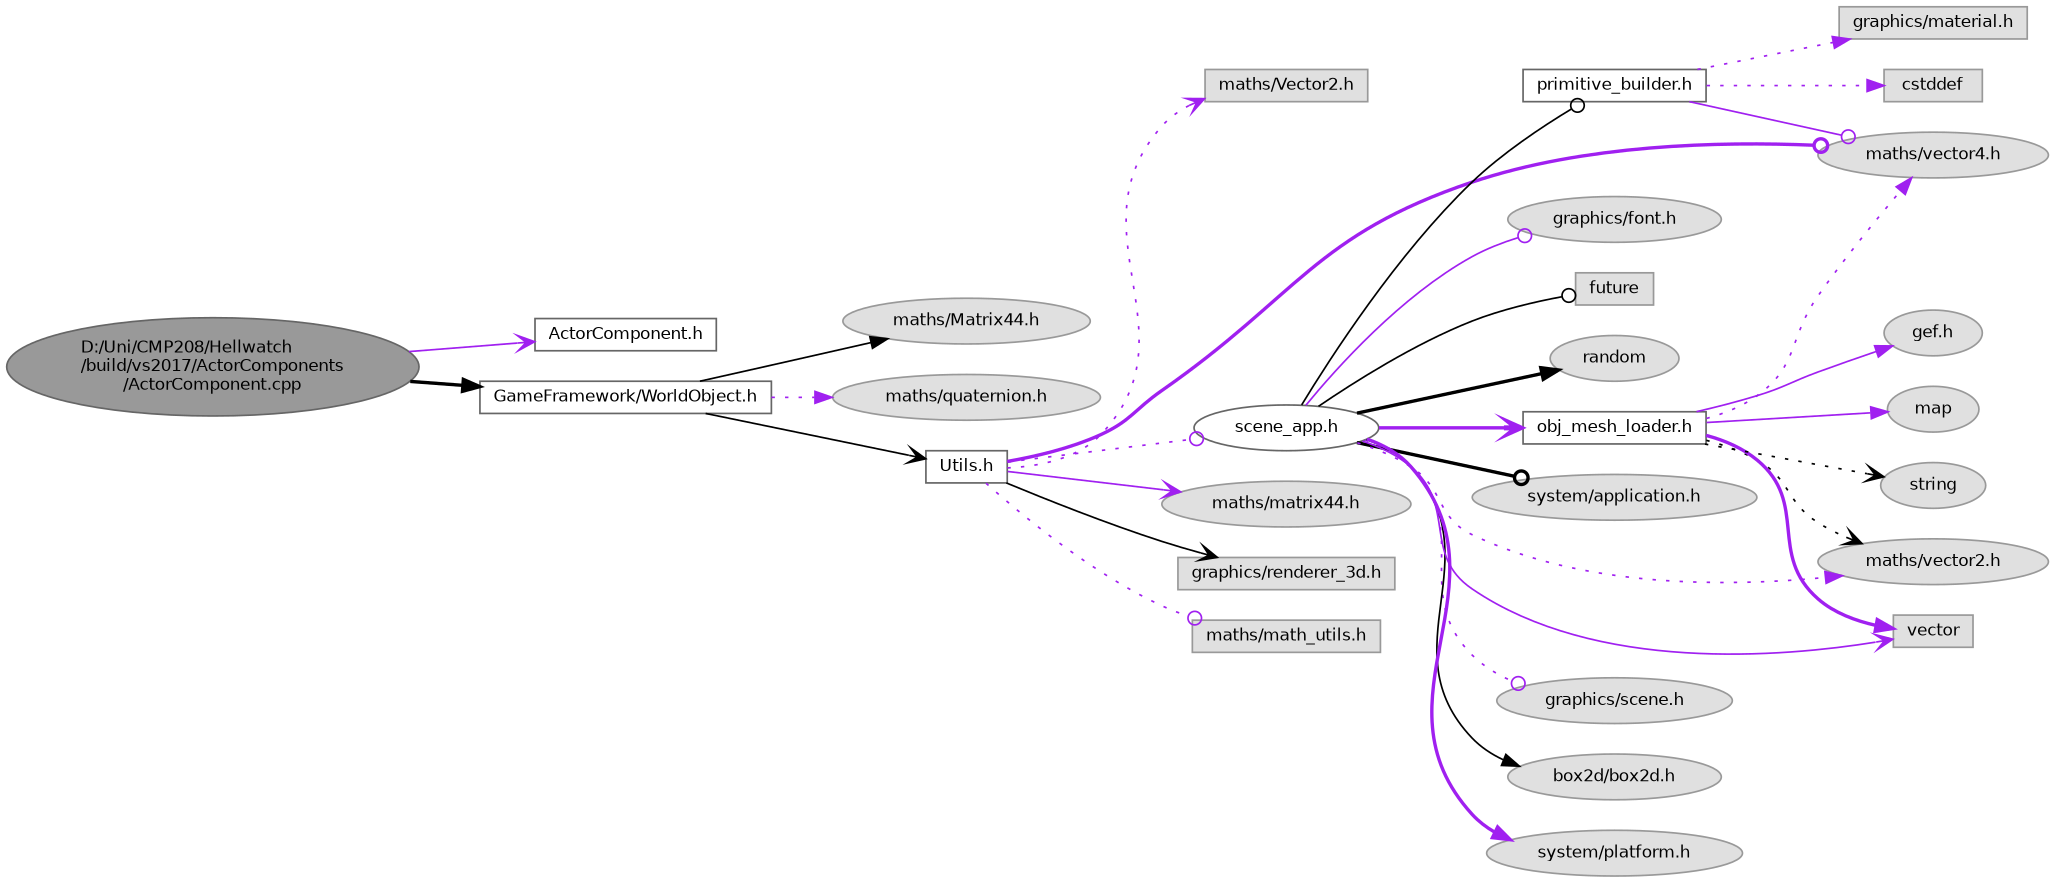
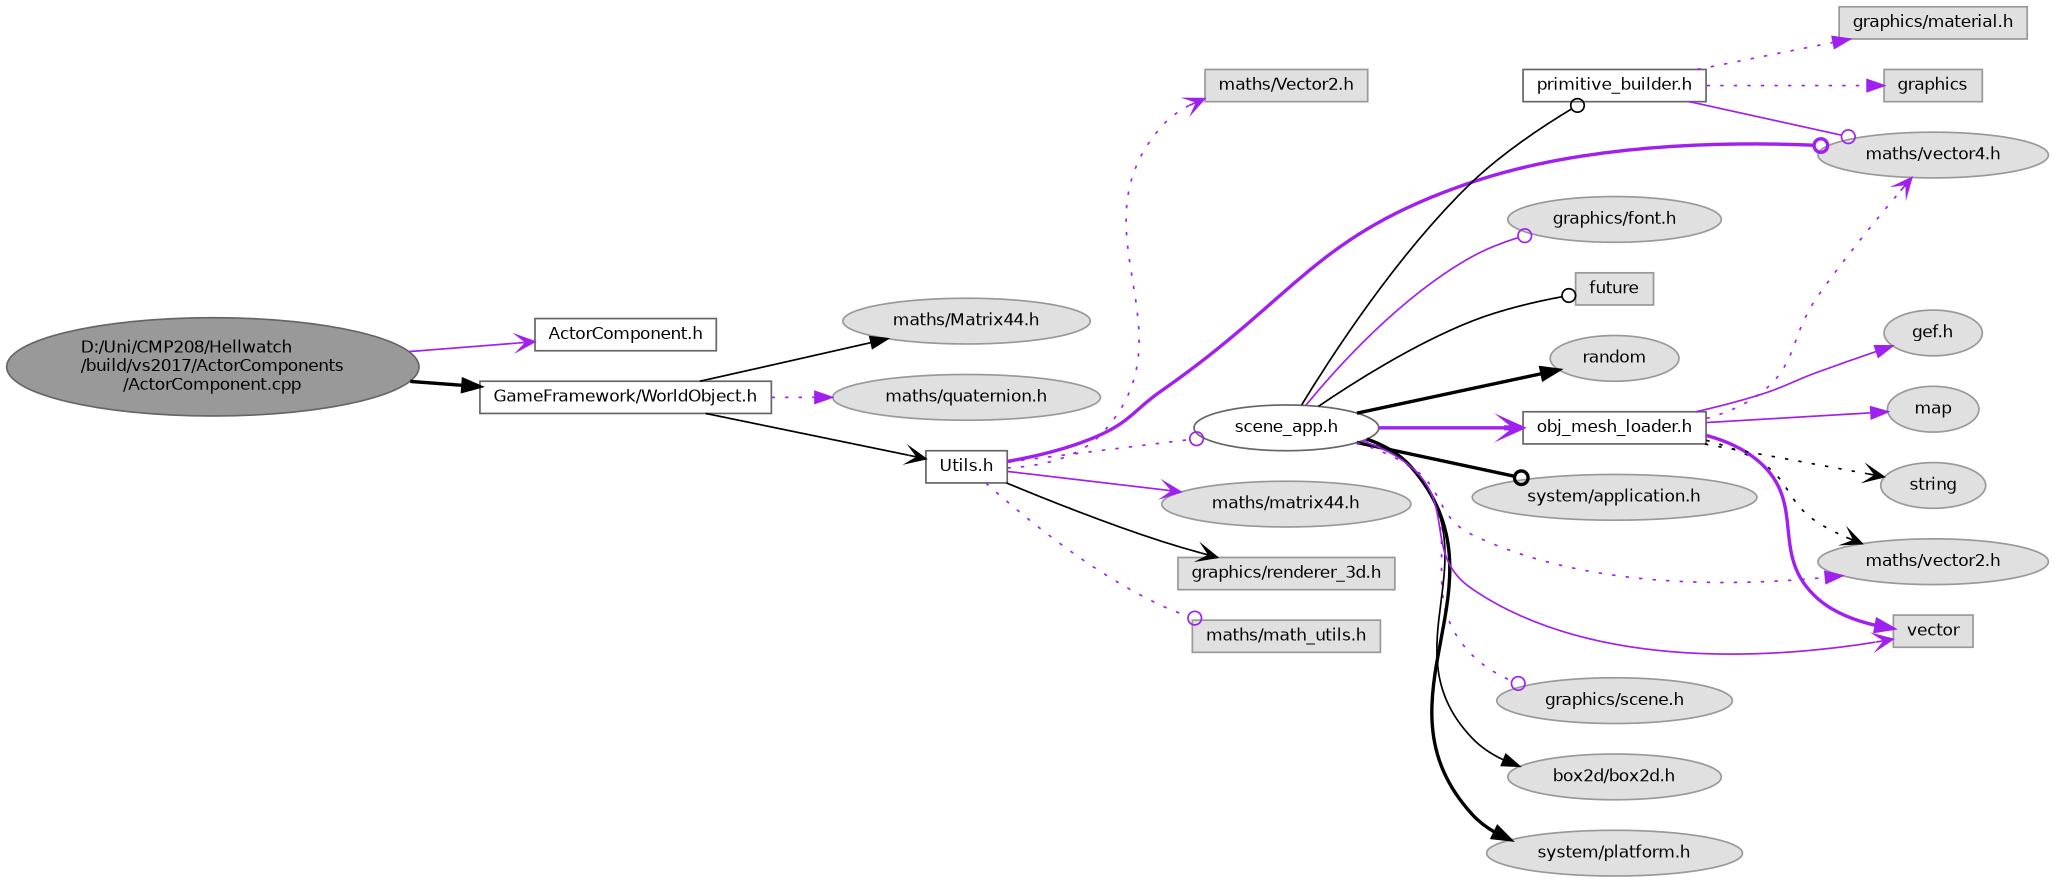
(1933, 86) -> (1933, 86)
(1807, 314) -> (1807, 314)
(1433, 696) -> (1433, 696)
